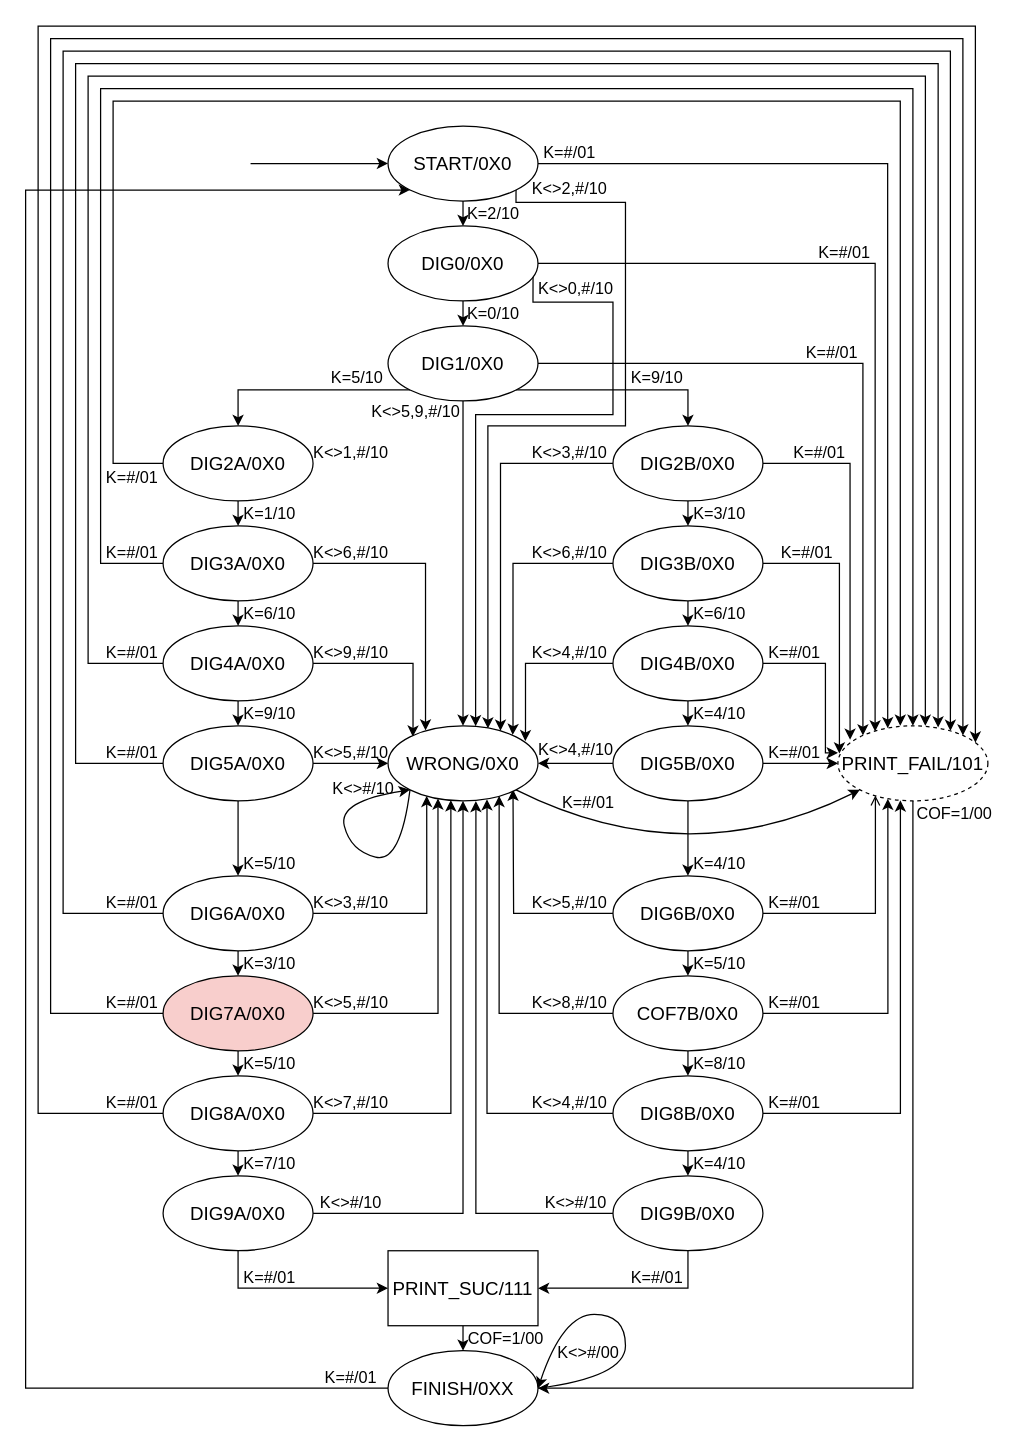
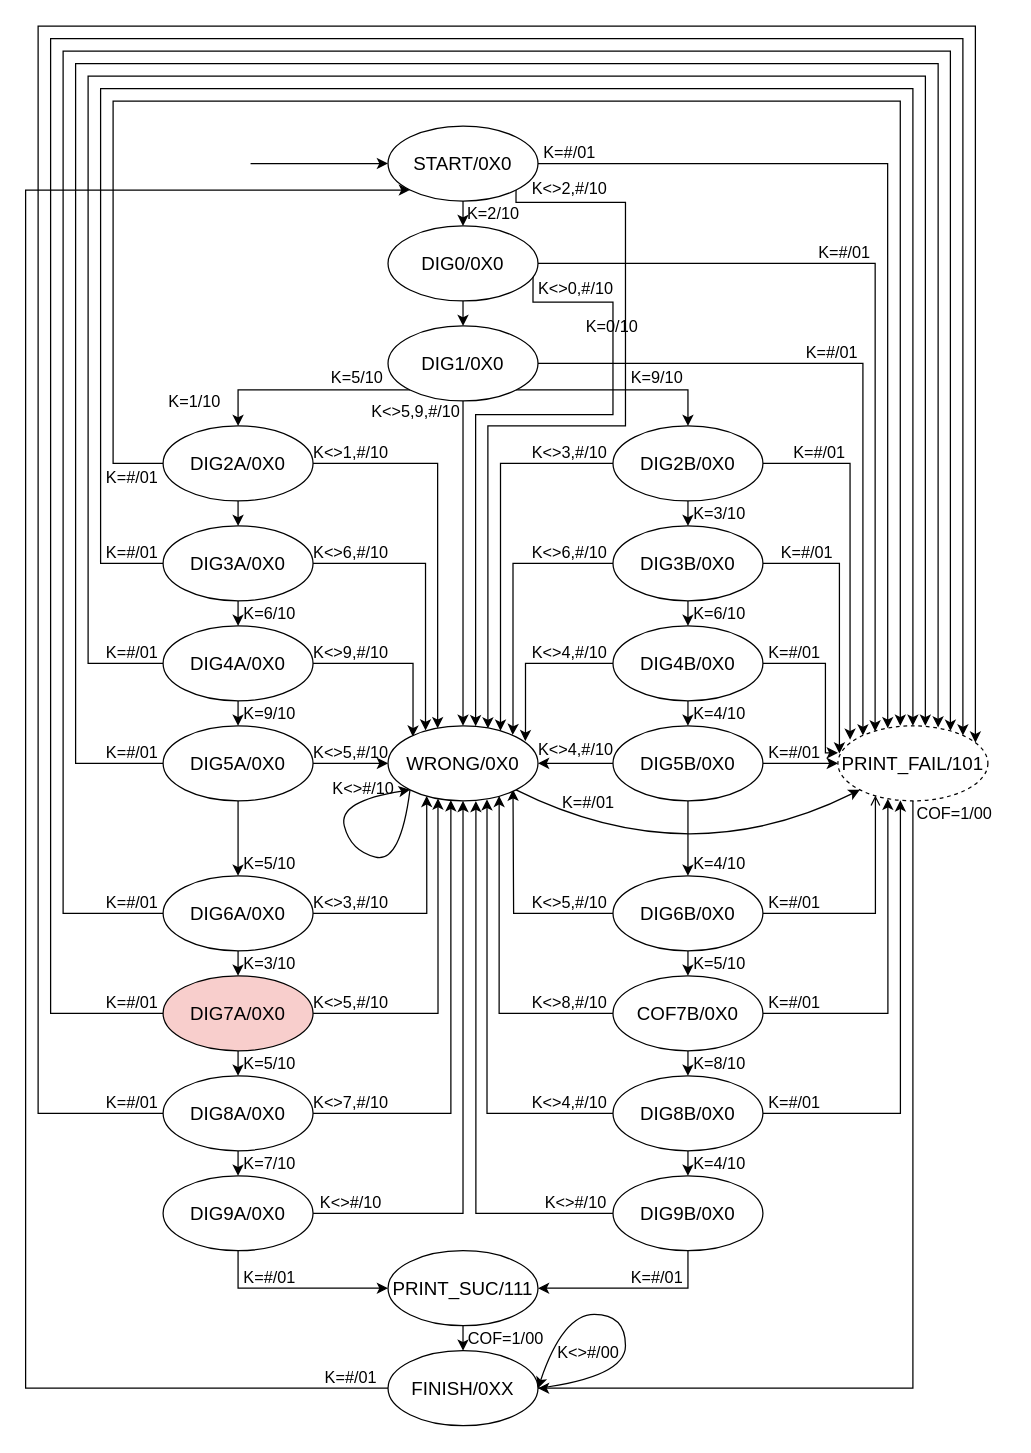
(493, 313) -> (612, 326)
(269, 513) -> (194, 401)
none -> (438, 529)
(463, 1288) -> (463, 1288)
